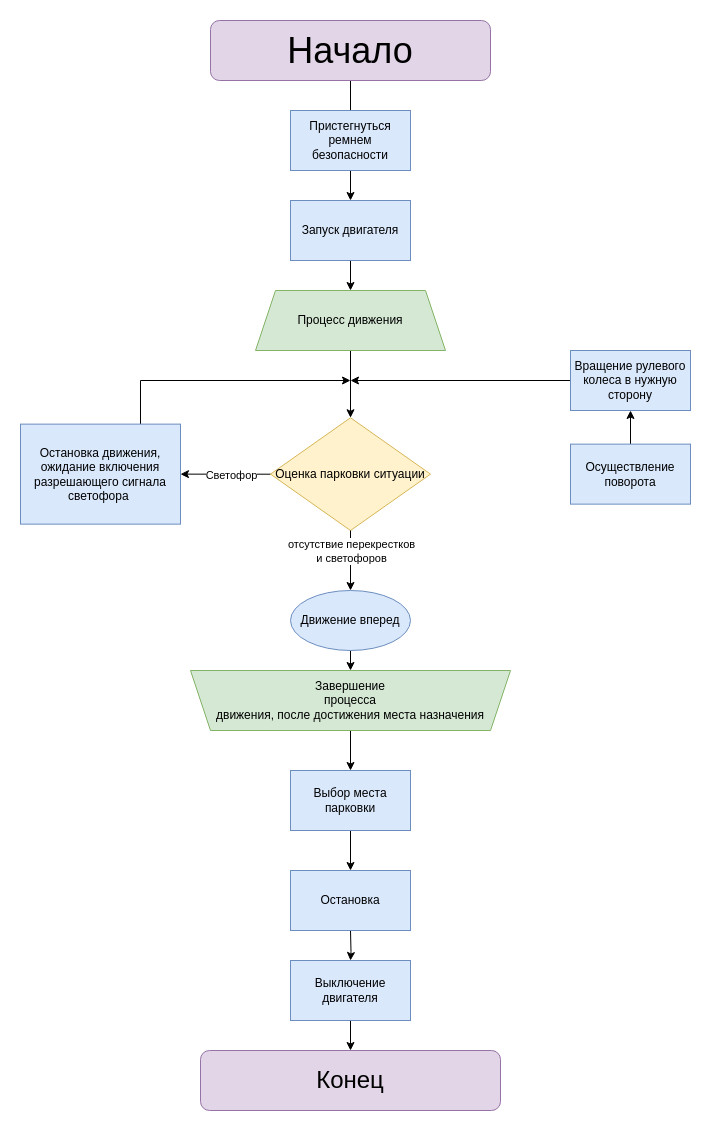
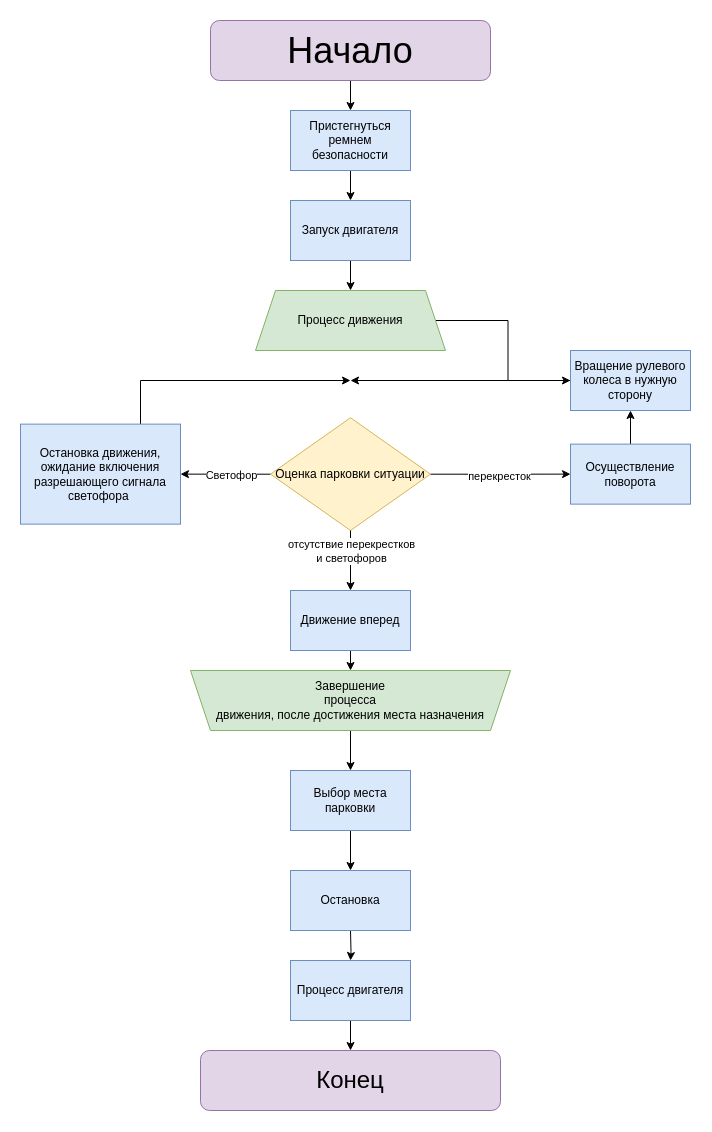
(351, 105) -> (351, 102)
(351, 381) -> (501, 321)
none -> (496, 474)
(351, 621) -> (351, 621)
(351, 991) -> (351, 991)
